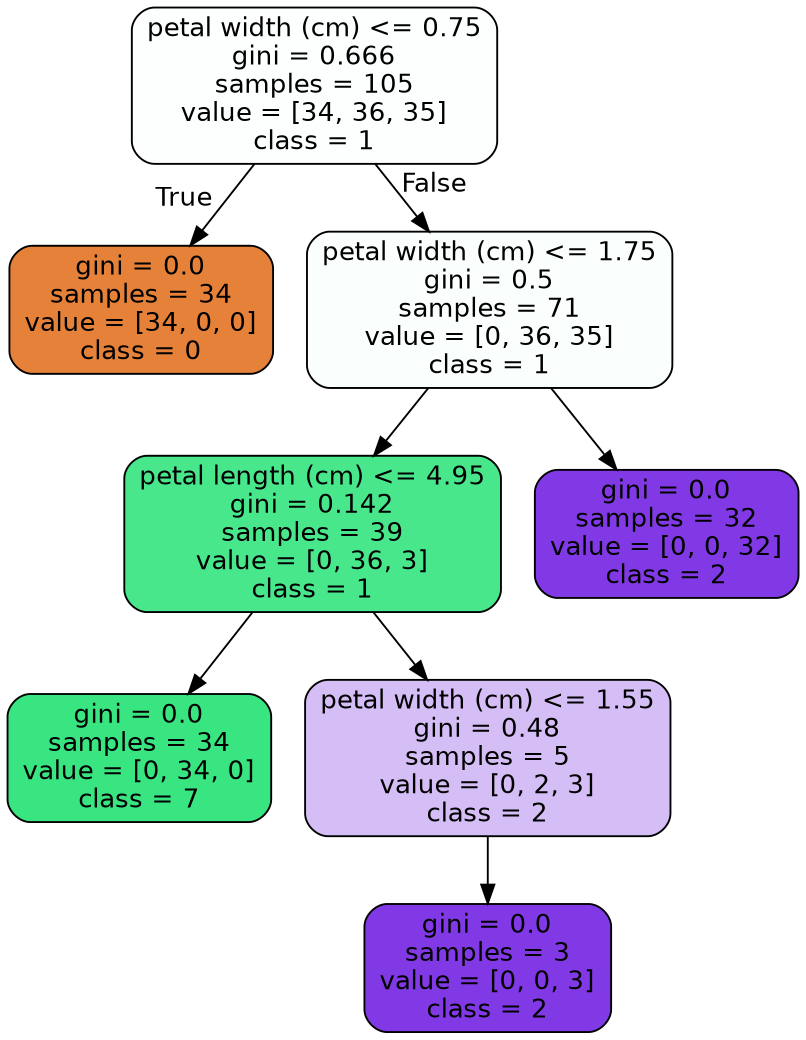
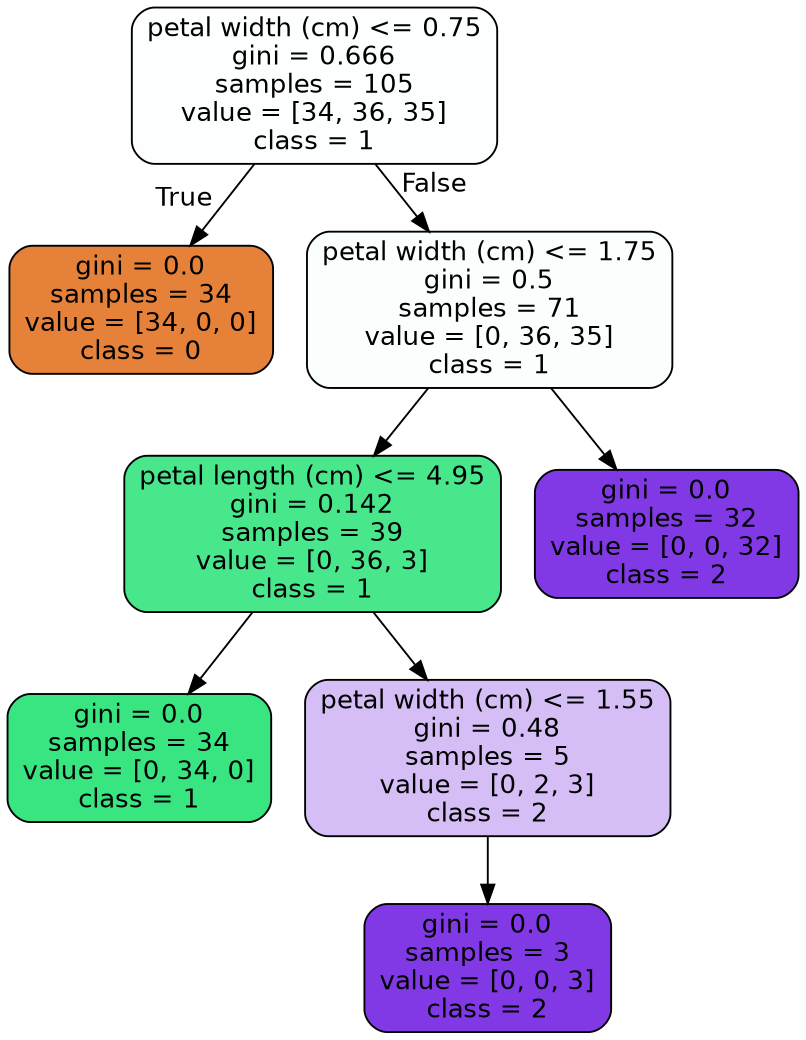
(139, 758) -> (139, 758)
